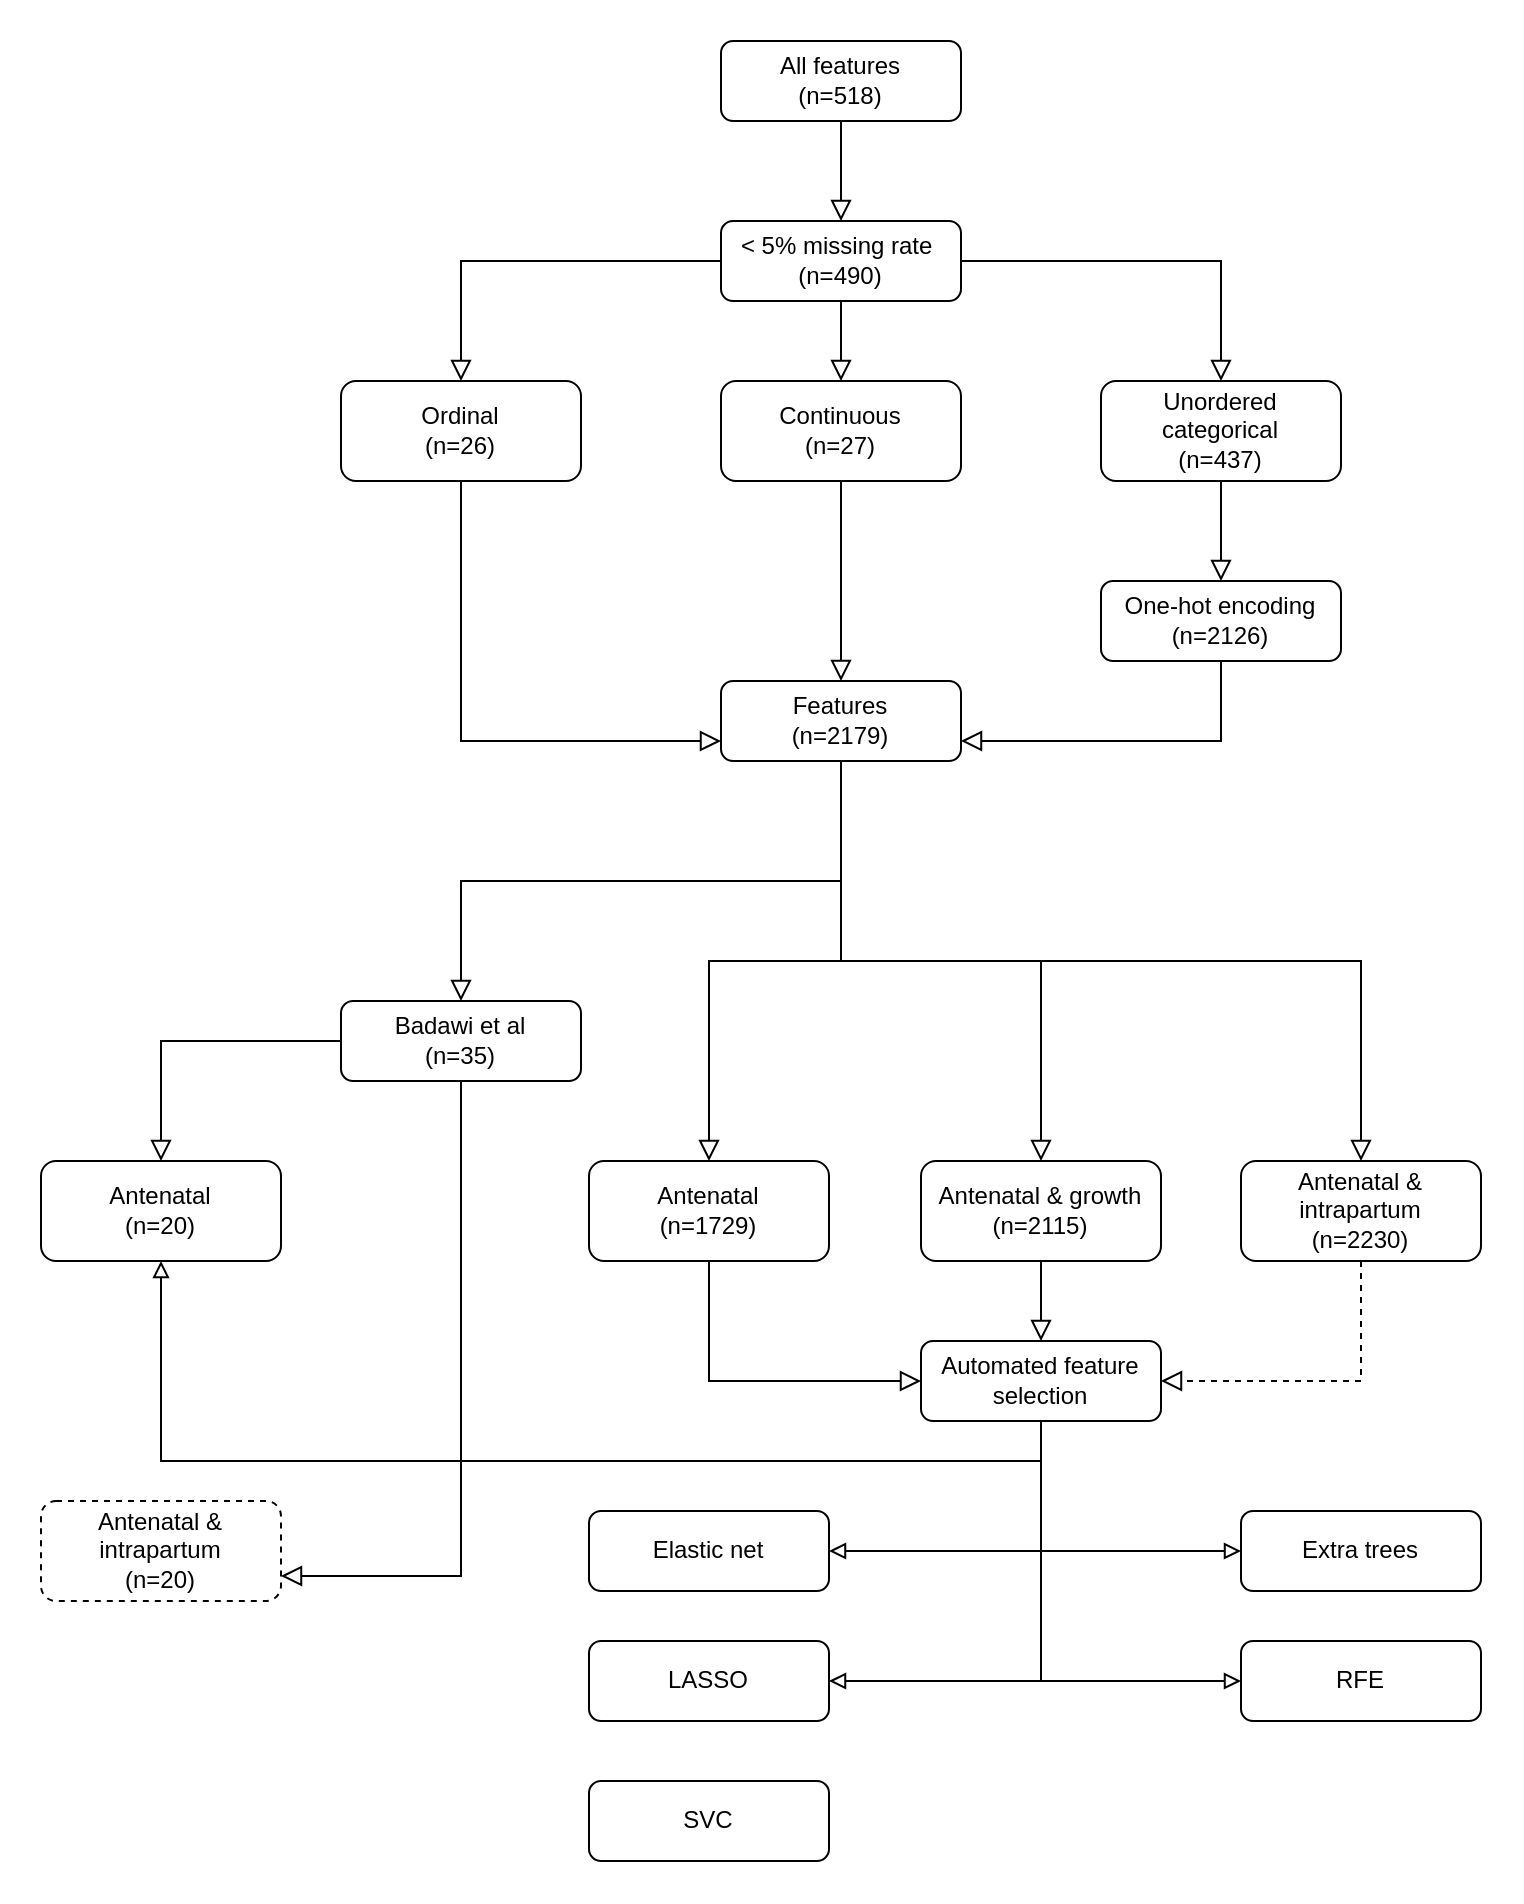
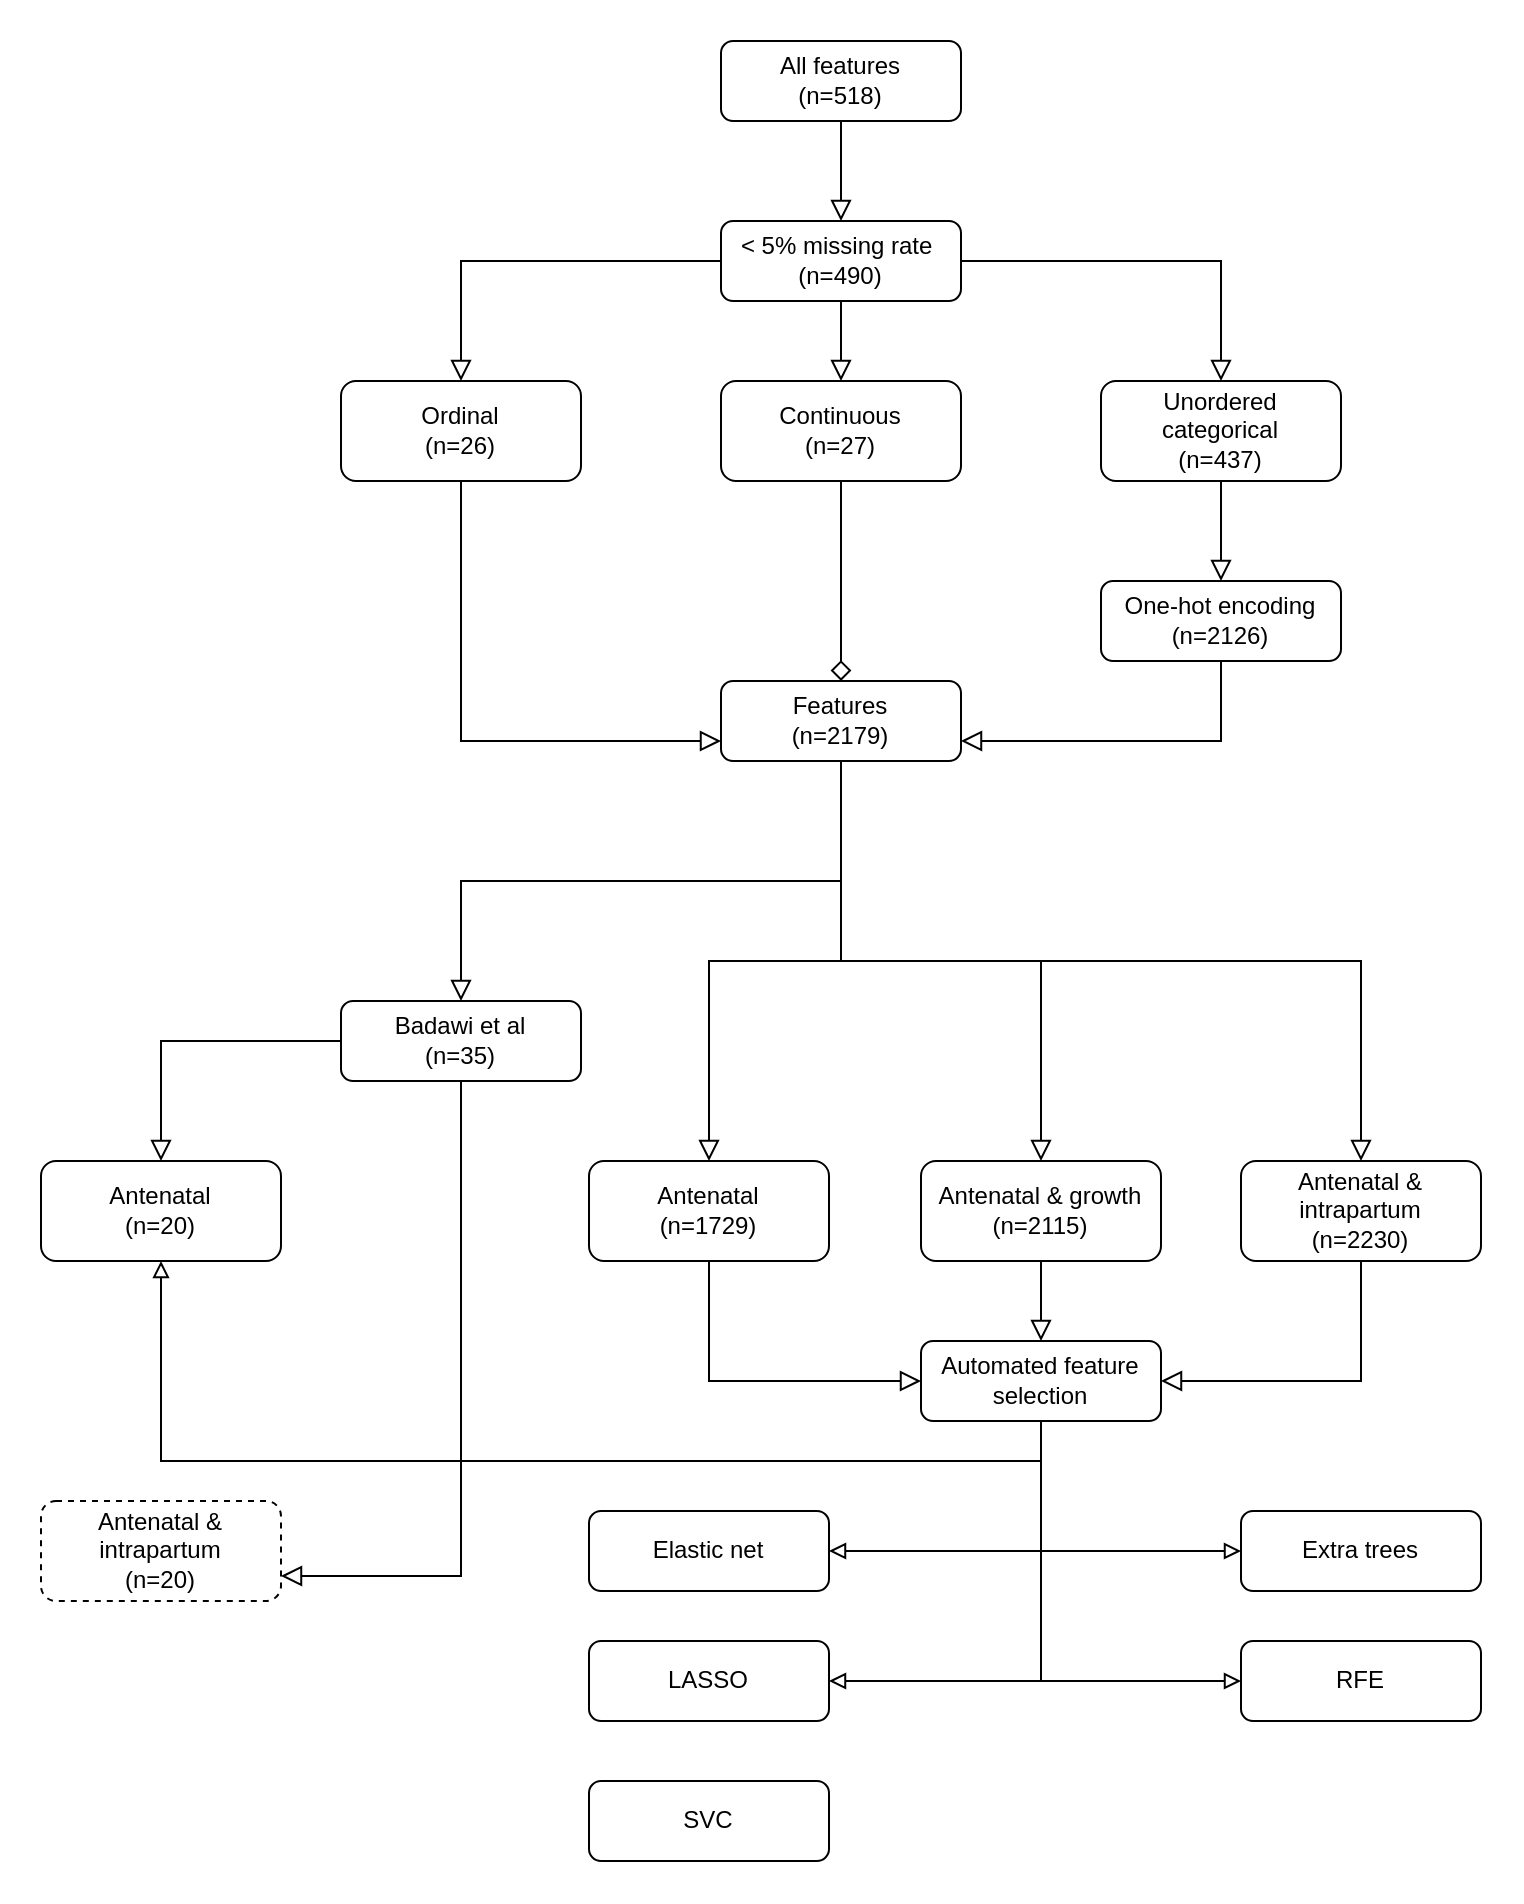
(841, 659) -> (841, 660)
(1330, 1381) -> (1330, 1381)
